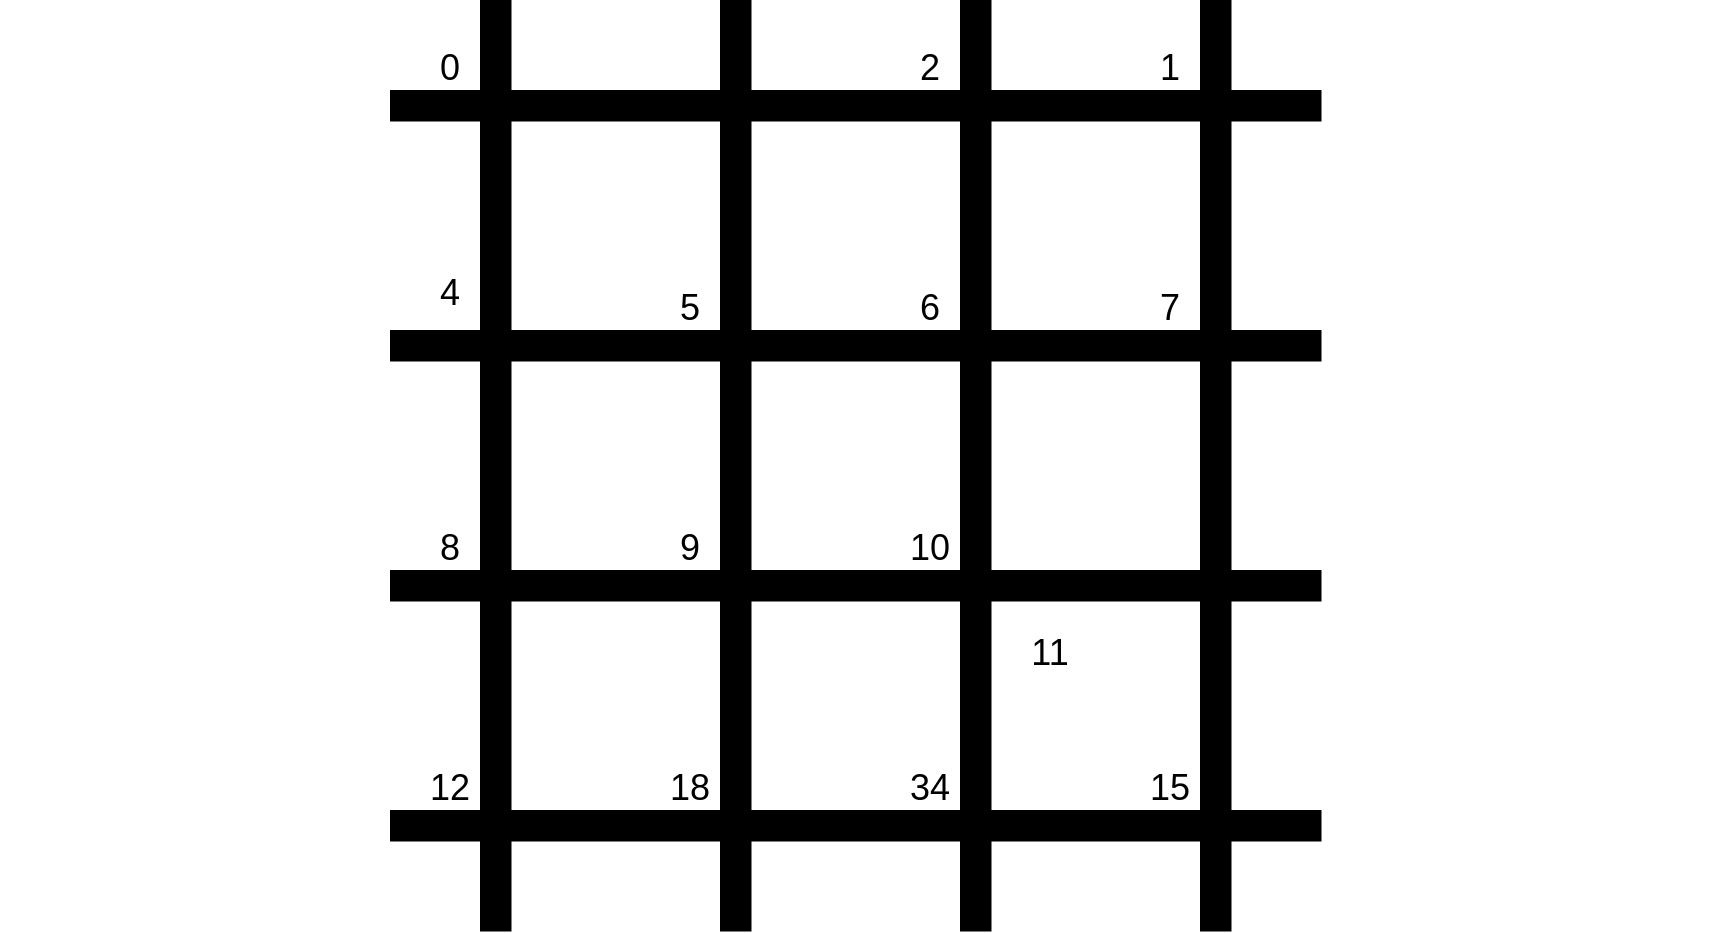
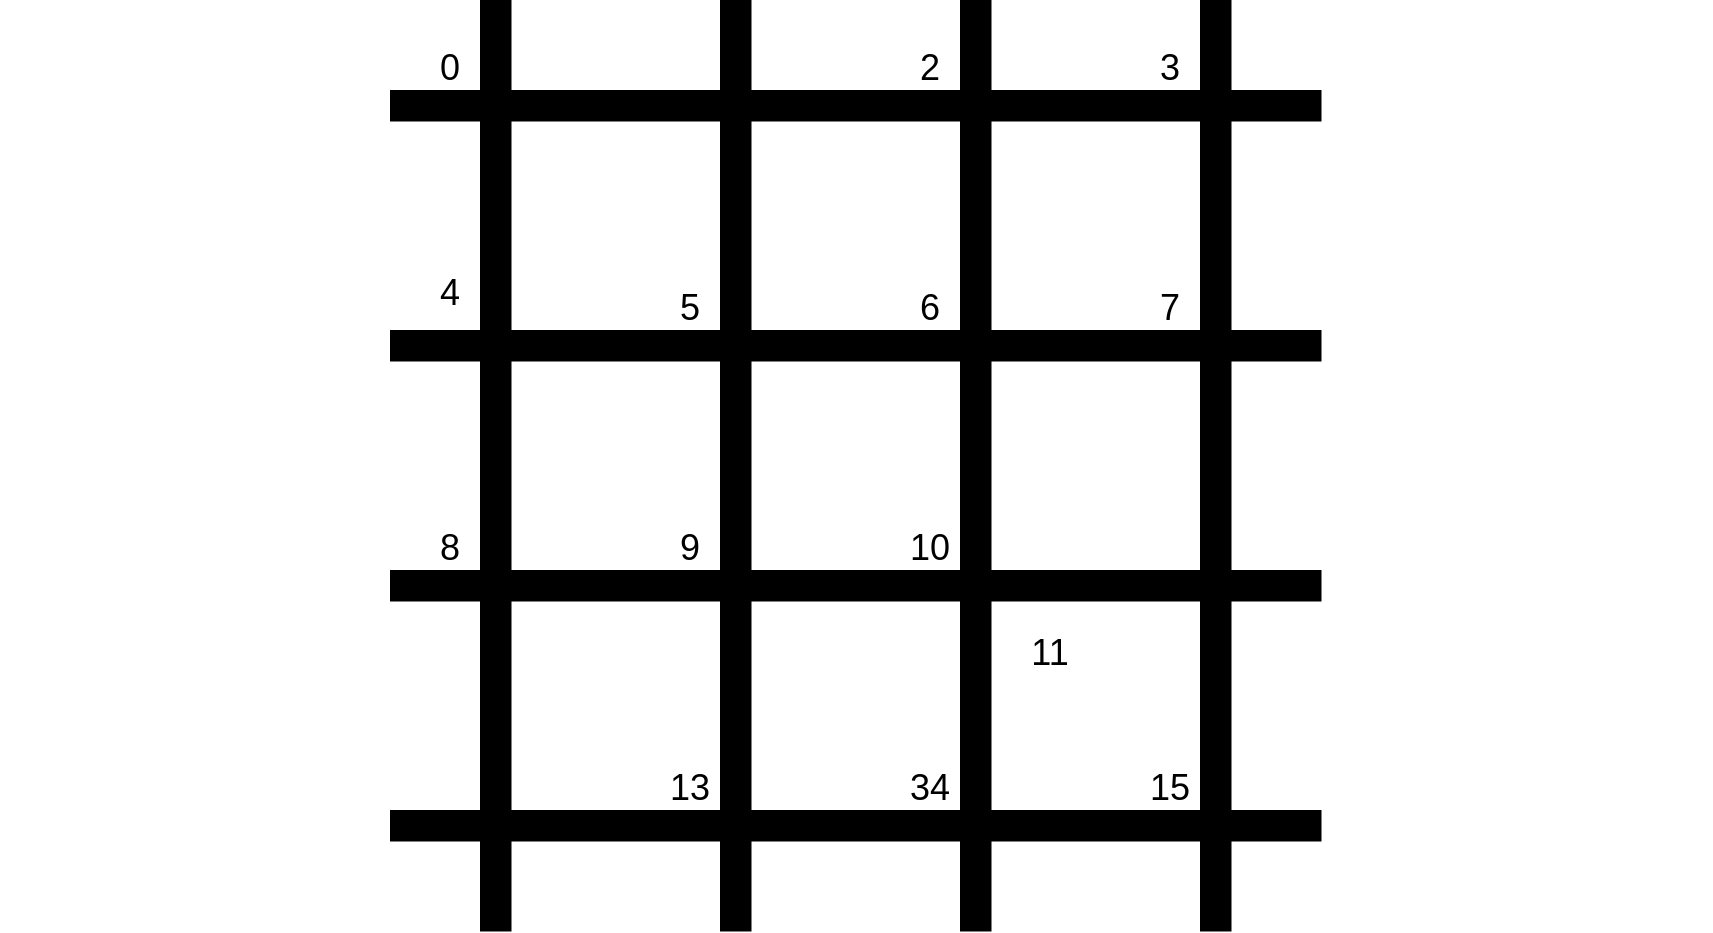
(1171, 68) -> (1171, 68)
(451, 788) -> none
(691, 788) -> (691, 788)
